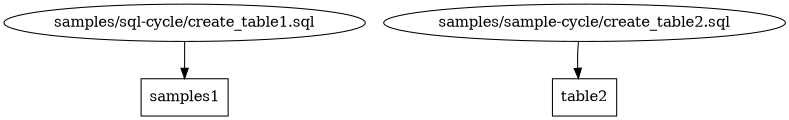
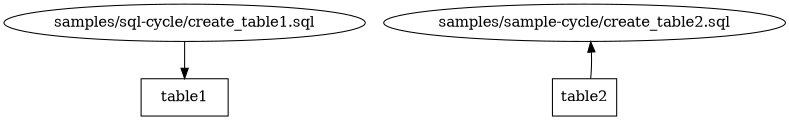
(578, 55) -> (591, 65)
(185, 97) -> (185, 97)
